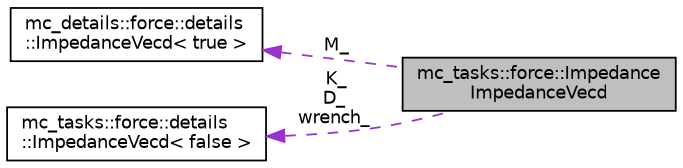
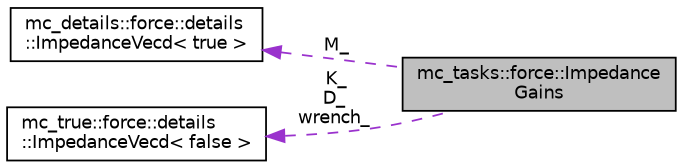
(539, 84) -> (539, 84)
(137, 134) -> (137, 134)
